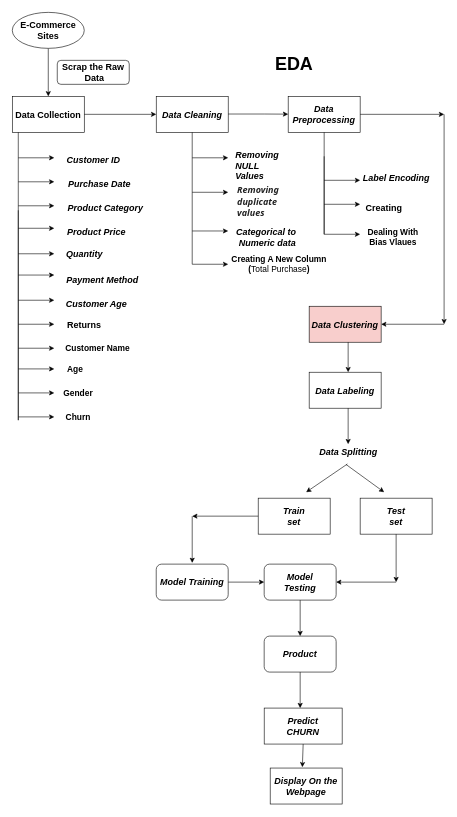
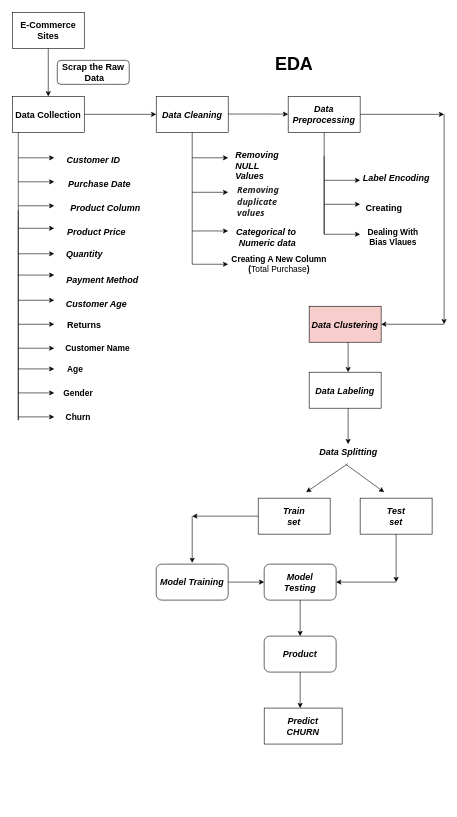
(48, 30) -> (48, 30)
(106, 207) -> (106, 207)
(303, 760) -> none
(306, 786) -> none
